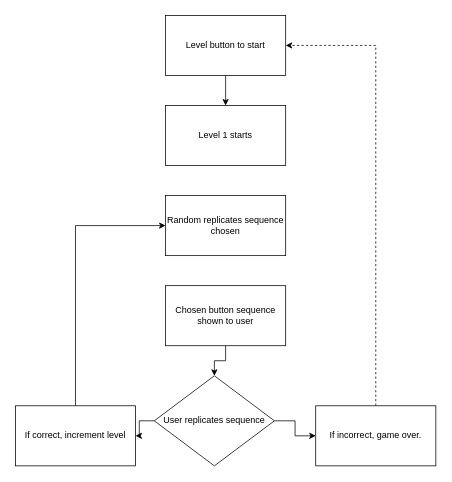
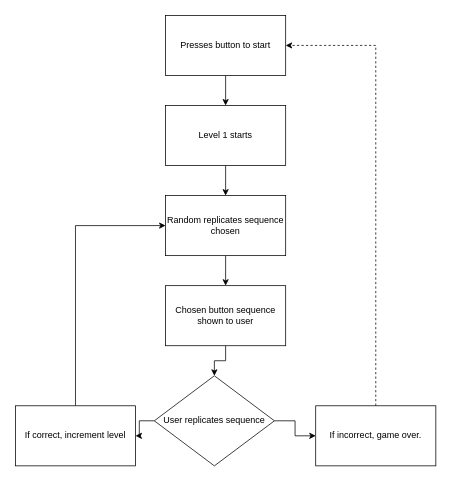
(225, 45) -> (225, 45)
none -> (225, 177)
none -> (225, 267)
